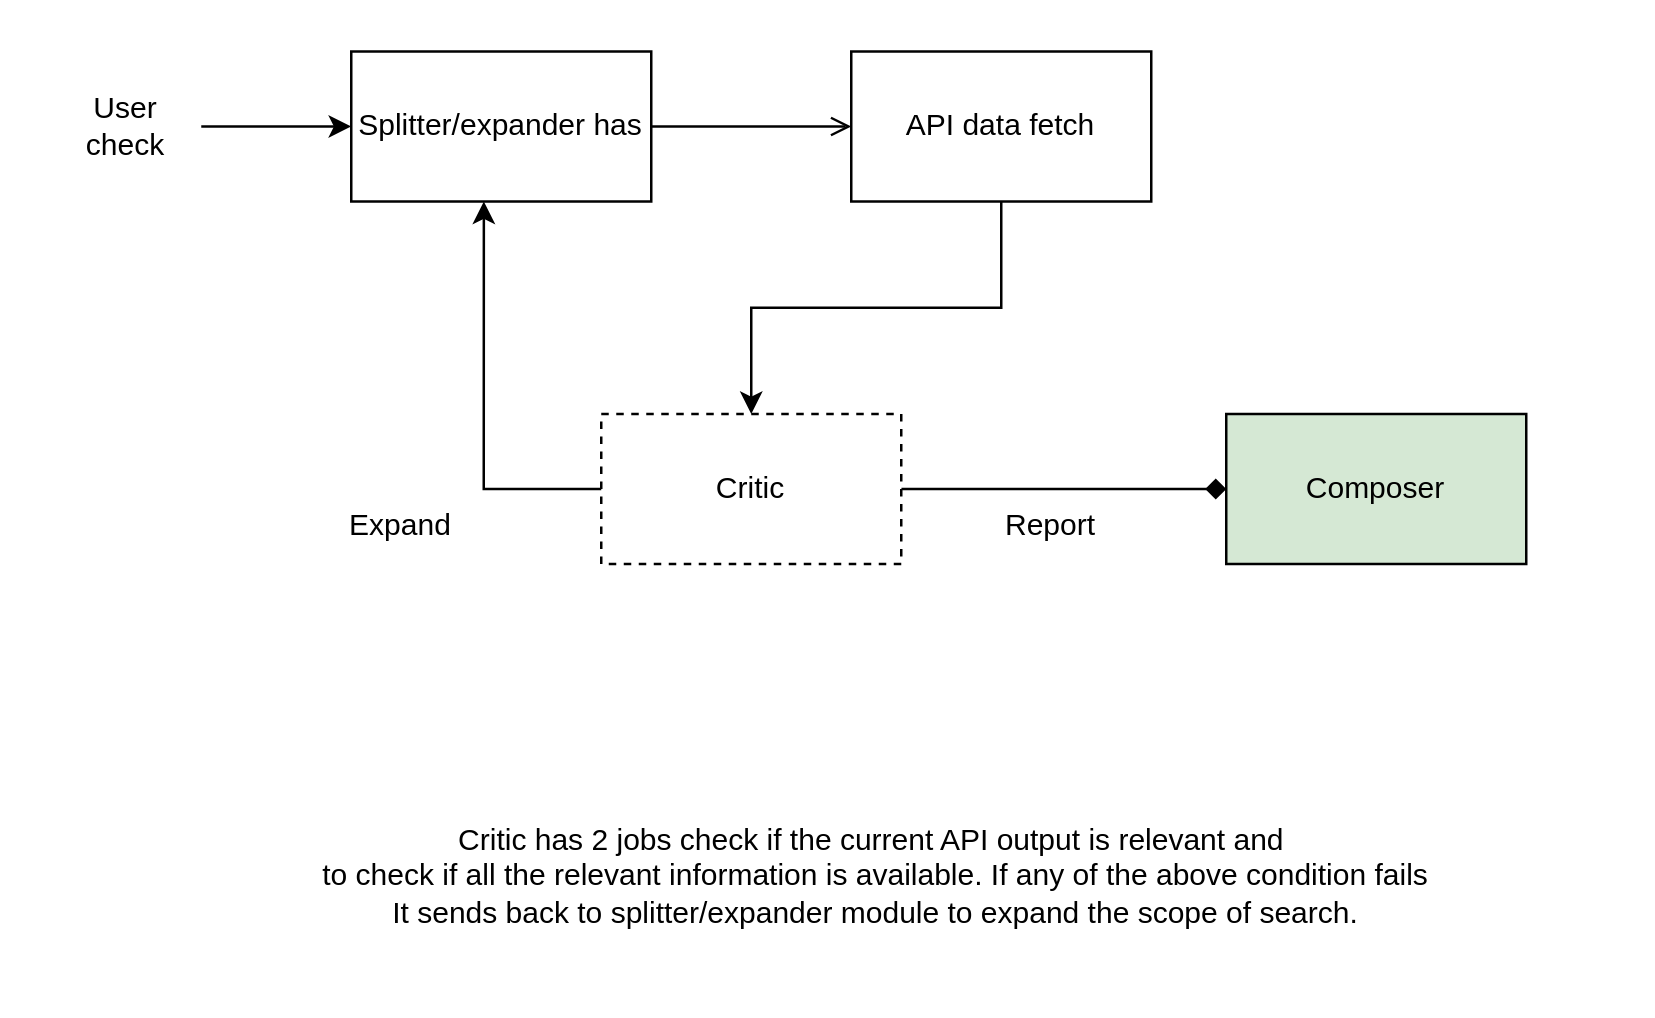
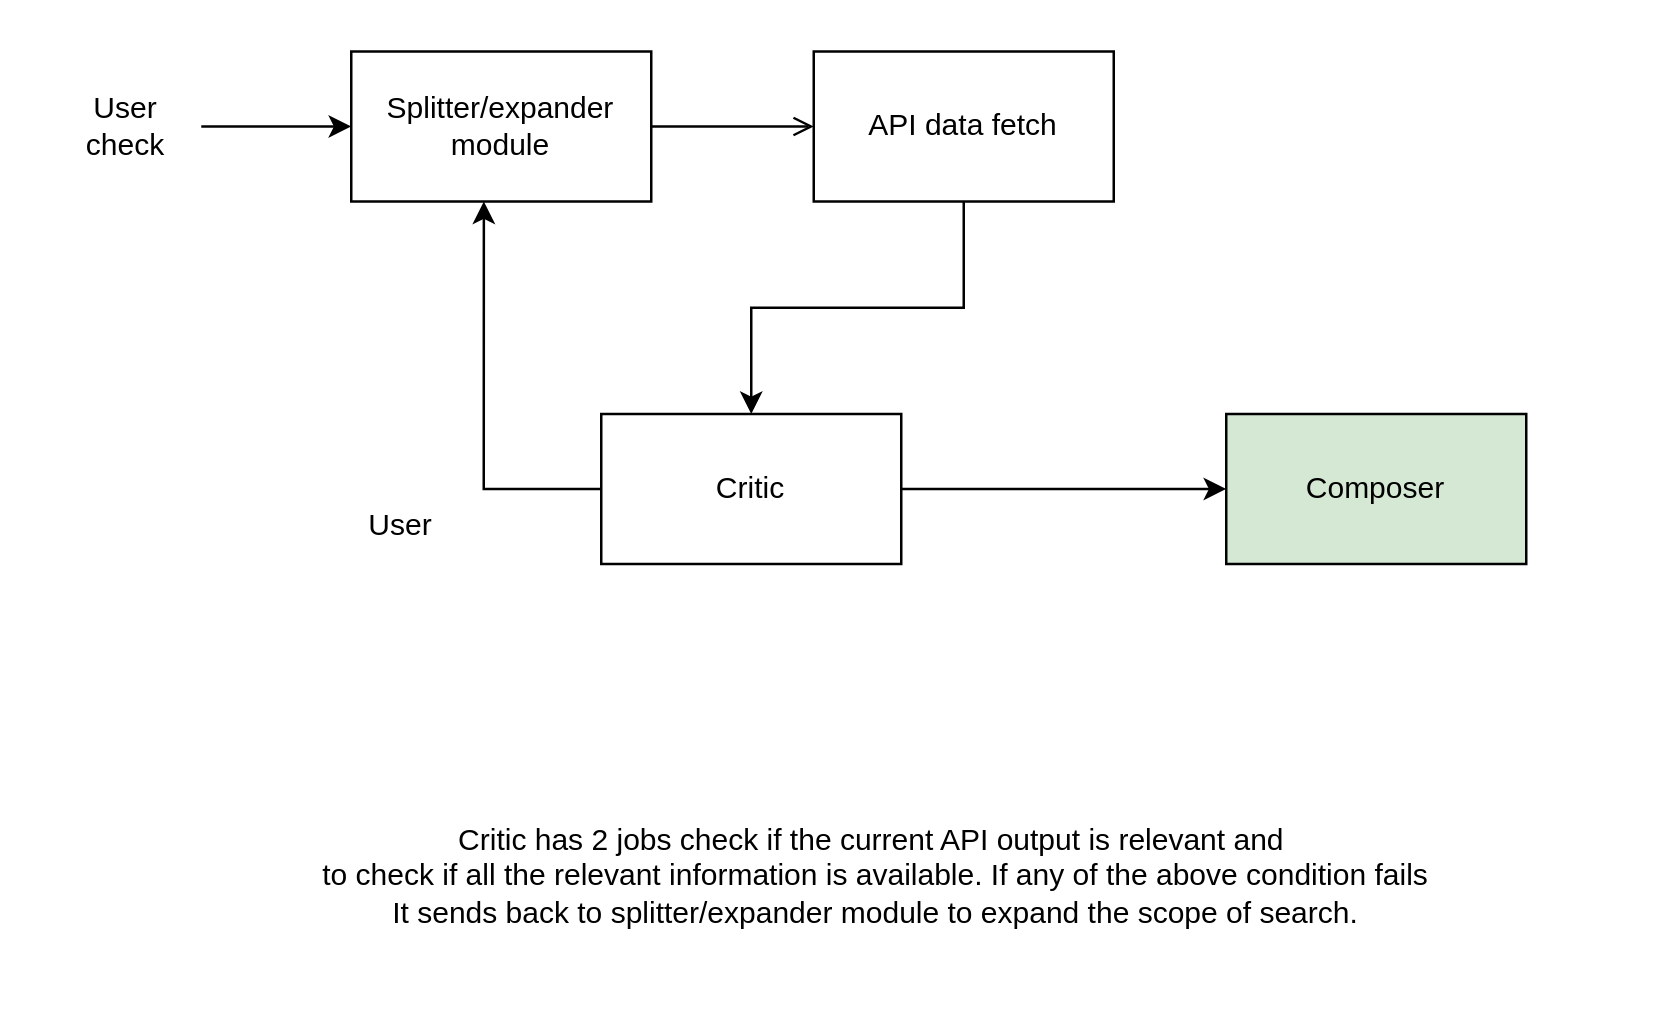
(501, 126) -> (501, 126)
(1001, 126) -> (964, 126)
(751, 489) -> (751, 489)
(1206, 489) -> (1207, 489)
(401, 526) -> (401, 526)
(1051, 526) -> none
